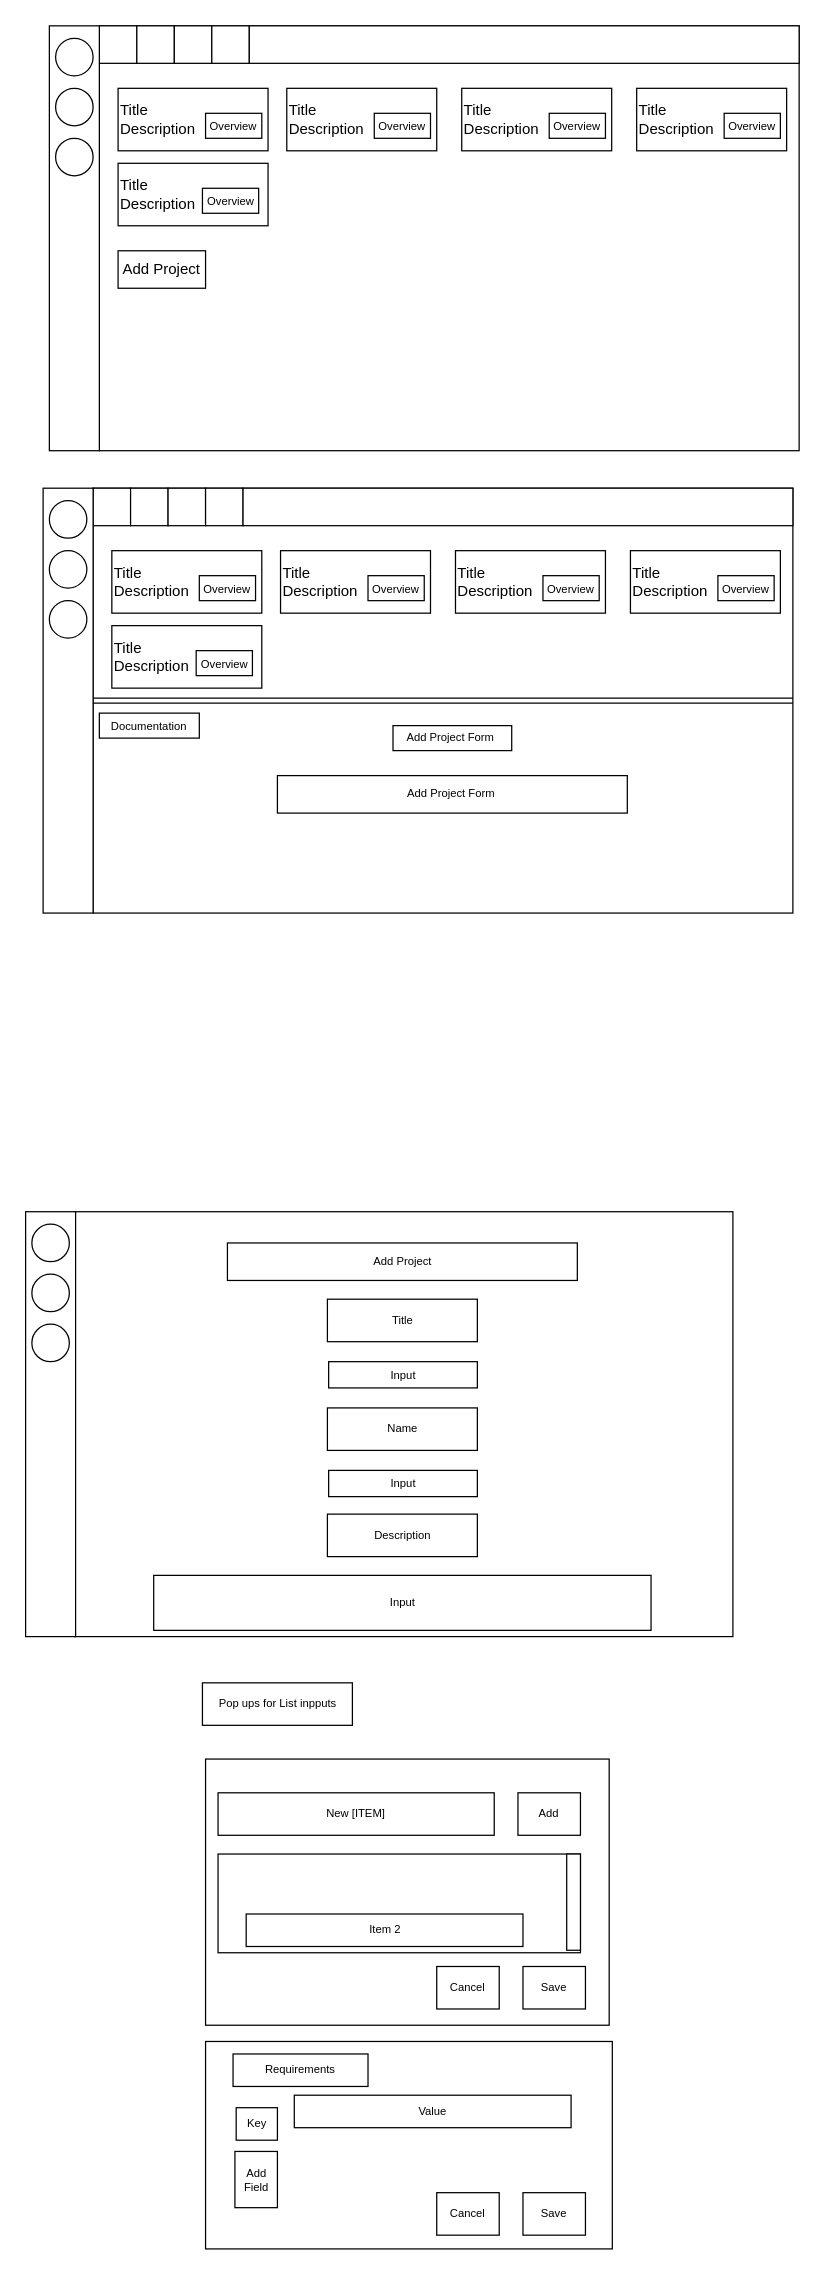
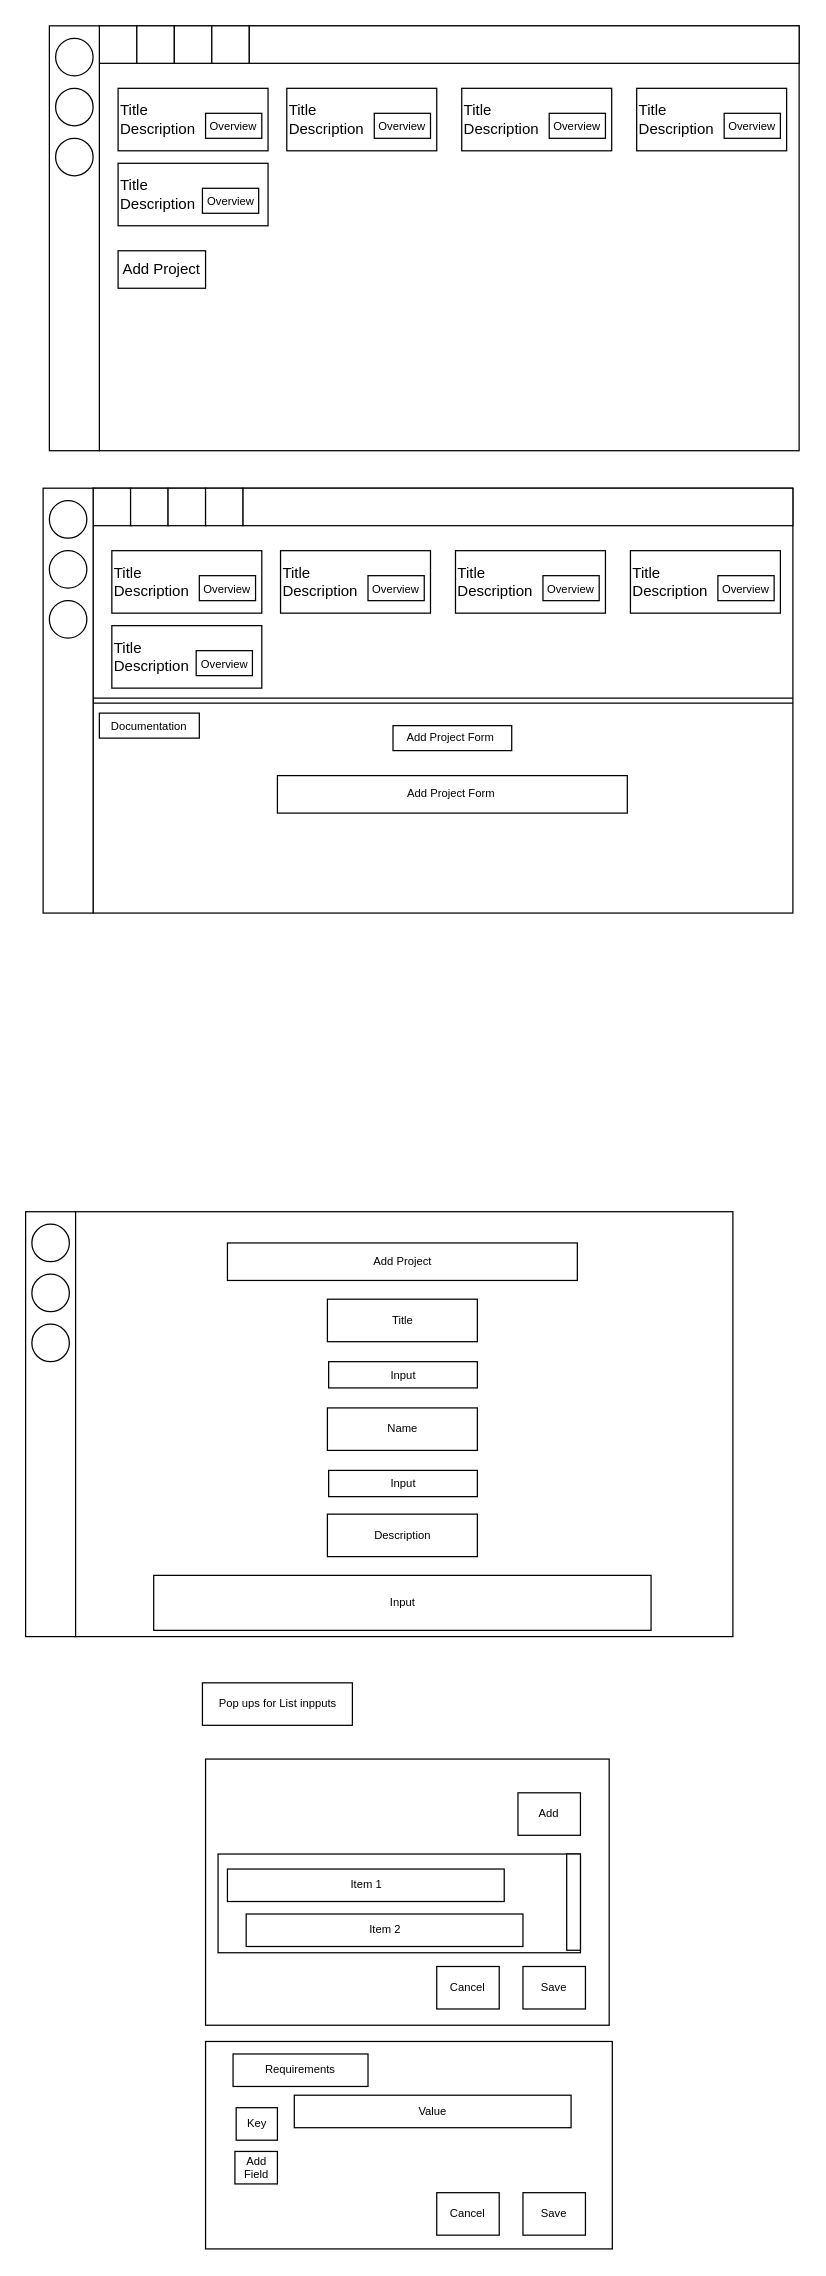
(356, 1814) -> none
none -> (366, 1886)
(256, 2180) -> (256, 2168)
